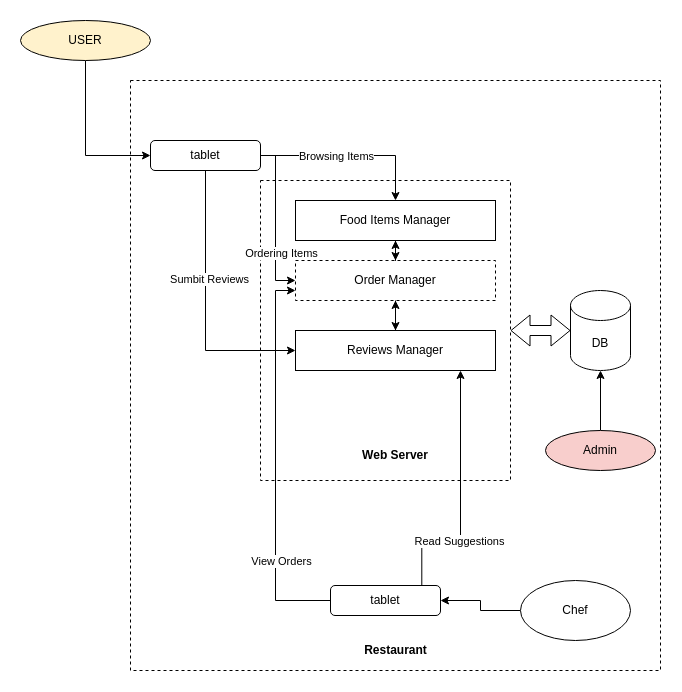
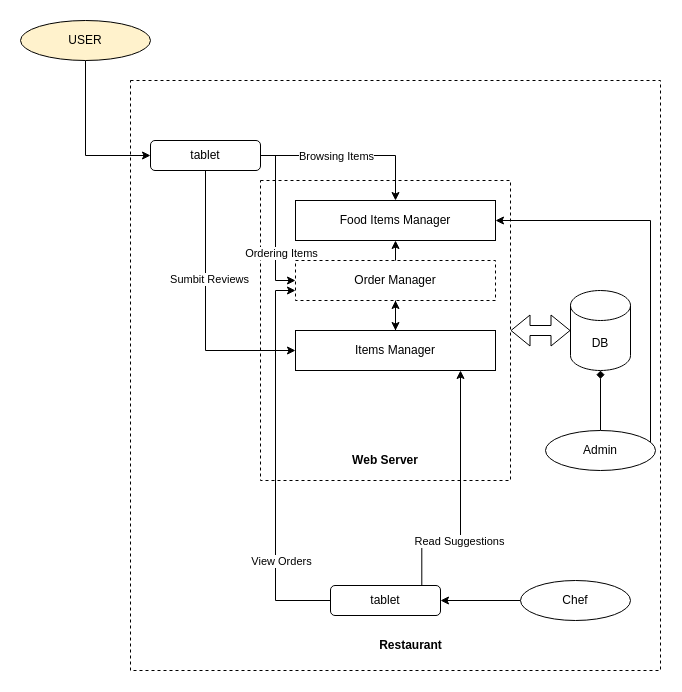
(396, 241) -> none
none -> (651, 258)
(396, 351) -> (396, 351)
(601, 378) -> (601, 379)
(601, 451) -> (601, 451)
(396, 456) -> (386, 461)
(576, 611) -> (576, 601)
(396, 651) -> (411, 646)
